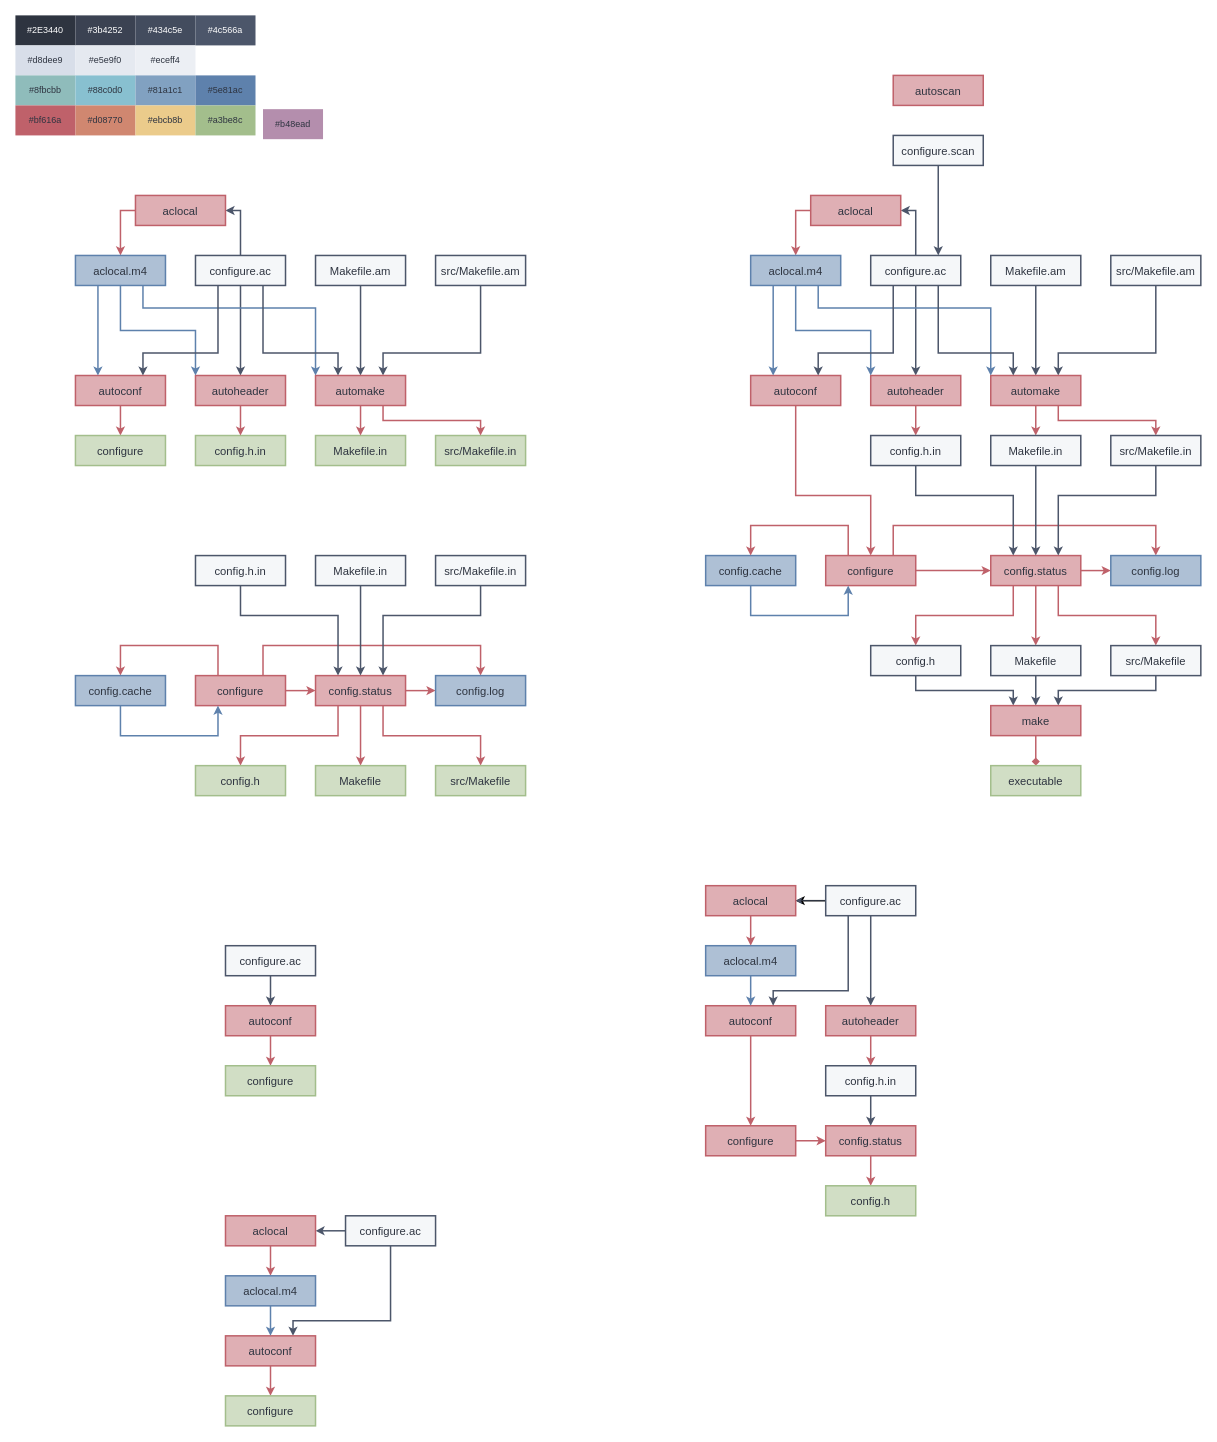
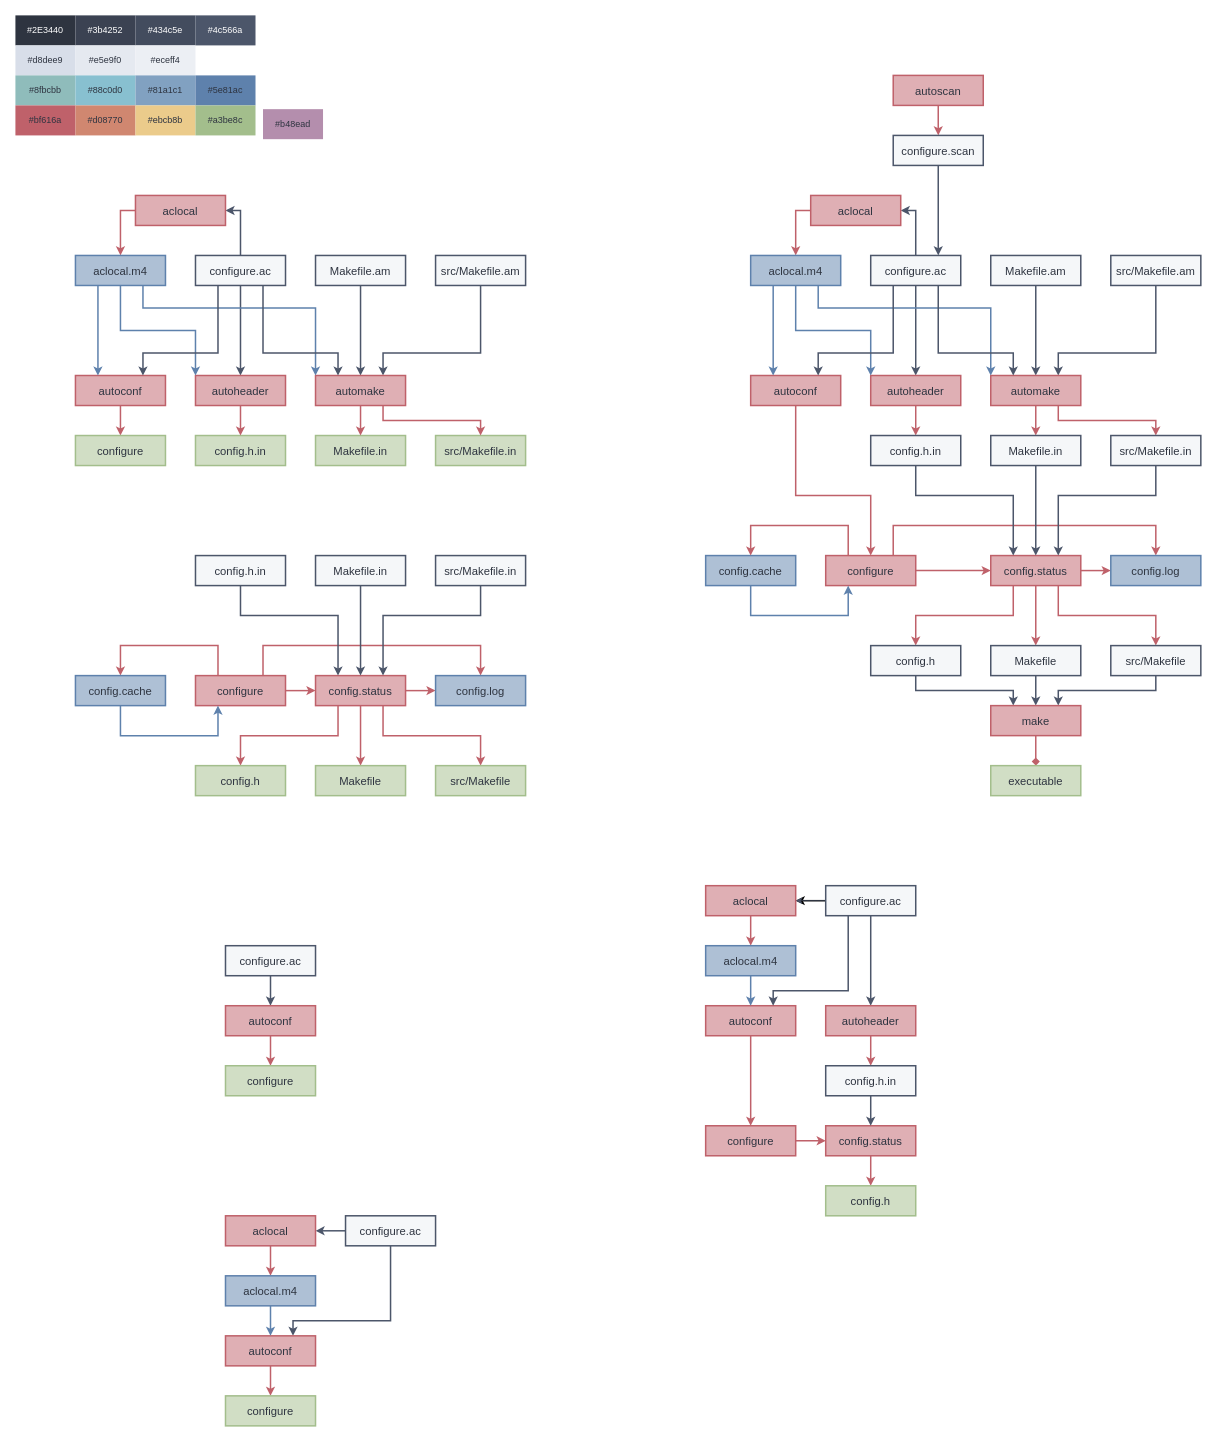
none -> (938, 117)
